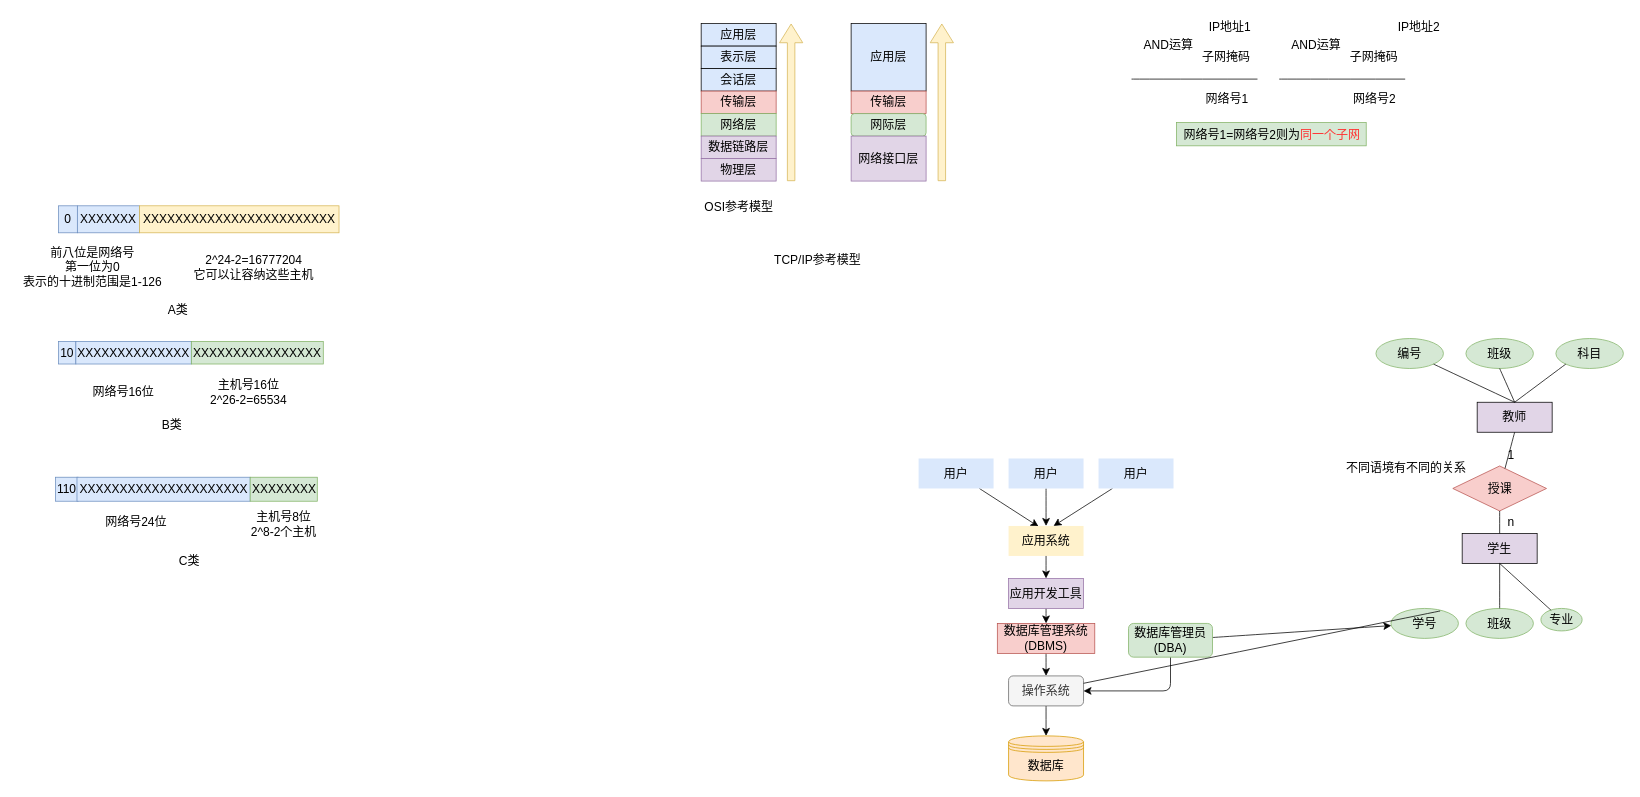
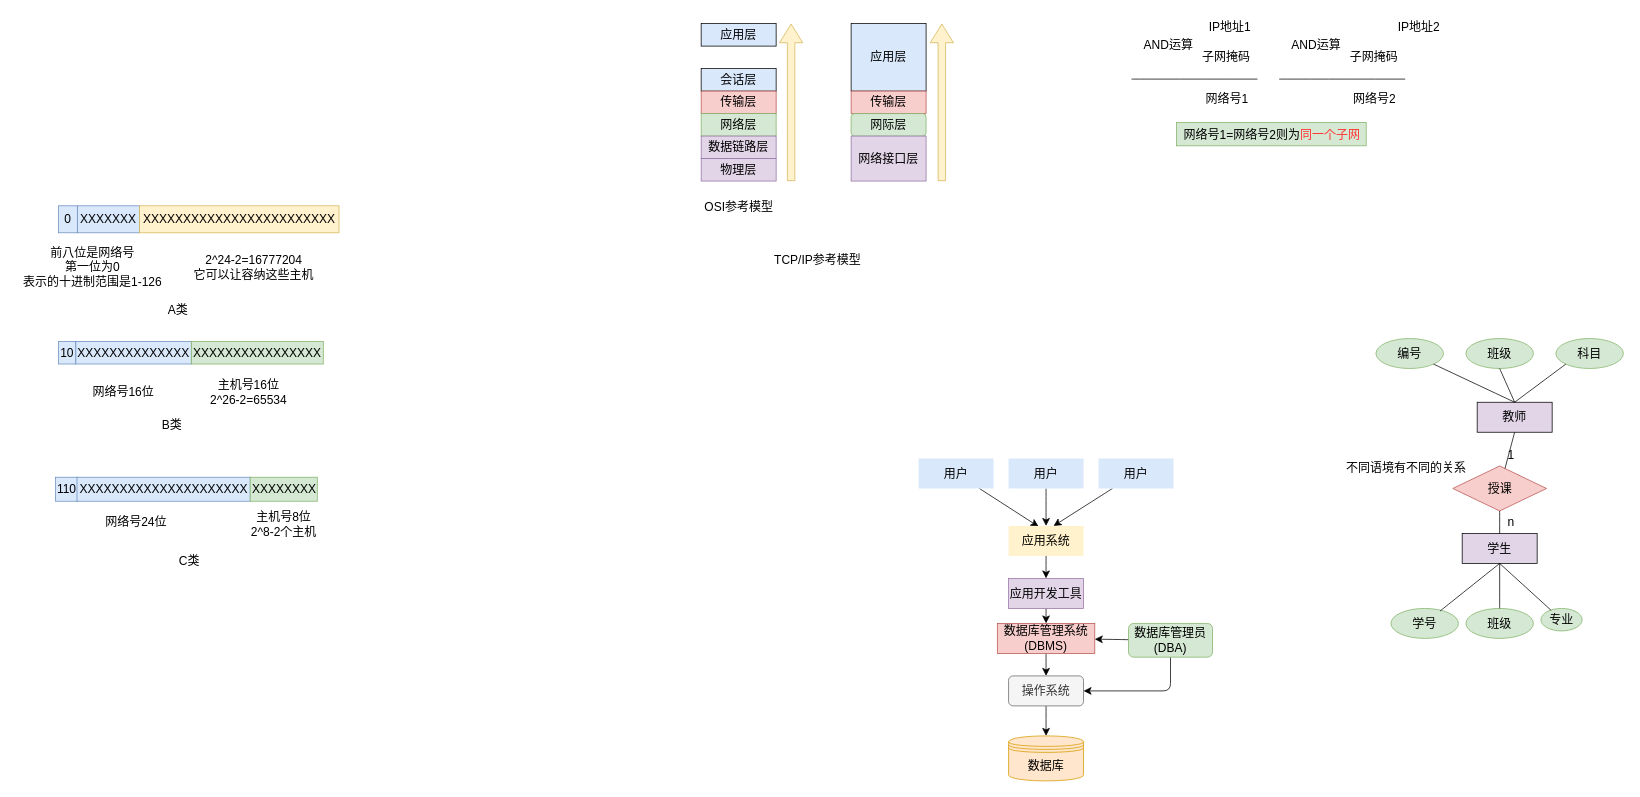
(738, 57) -> none
(1278, 633) -> (1115, 640)
(1220, 656) -> (1469, 588)
